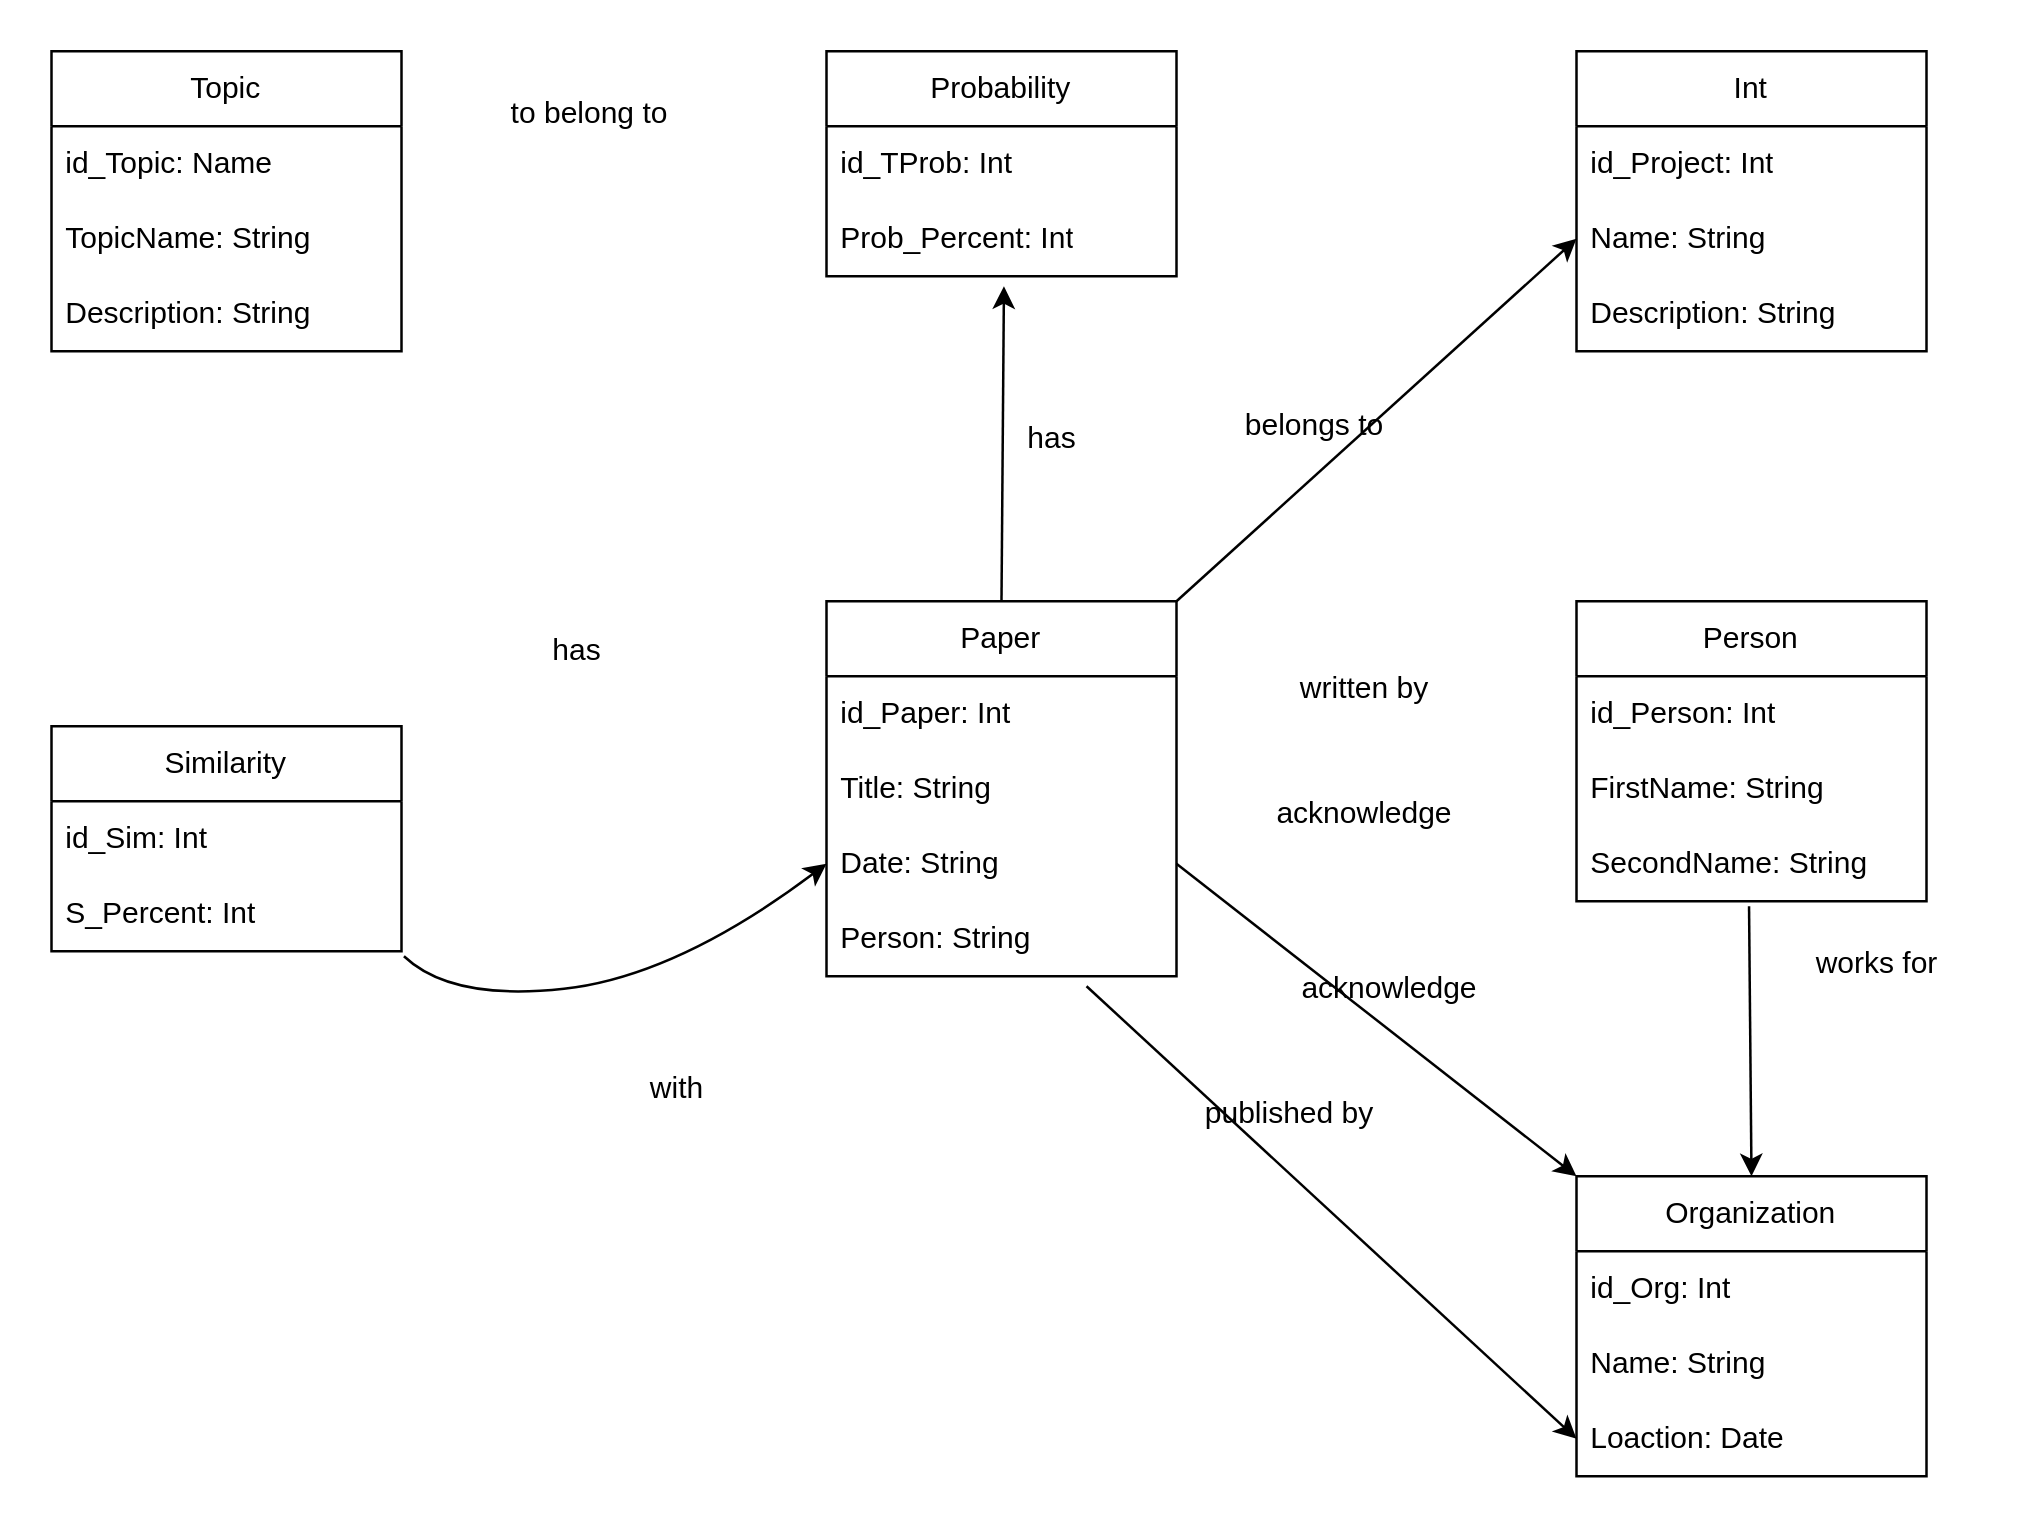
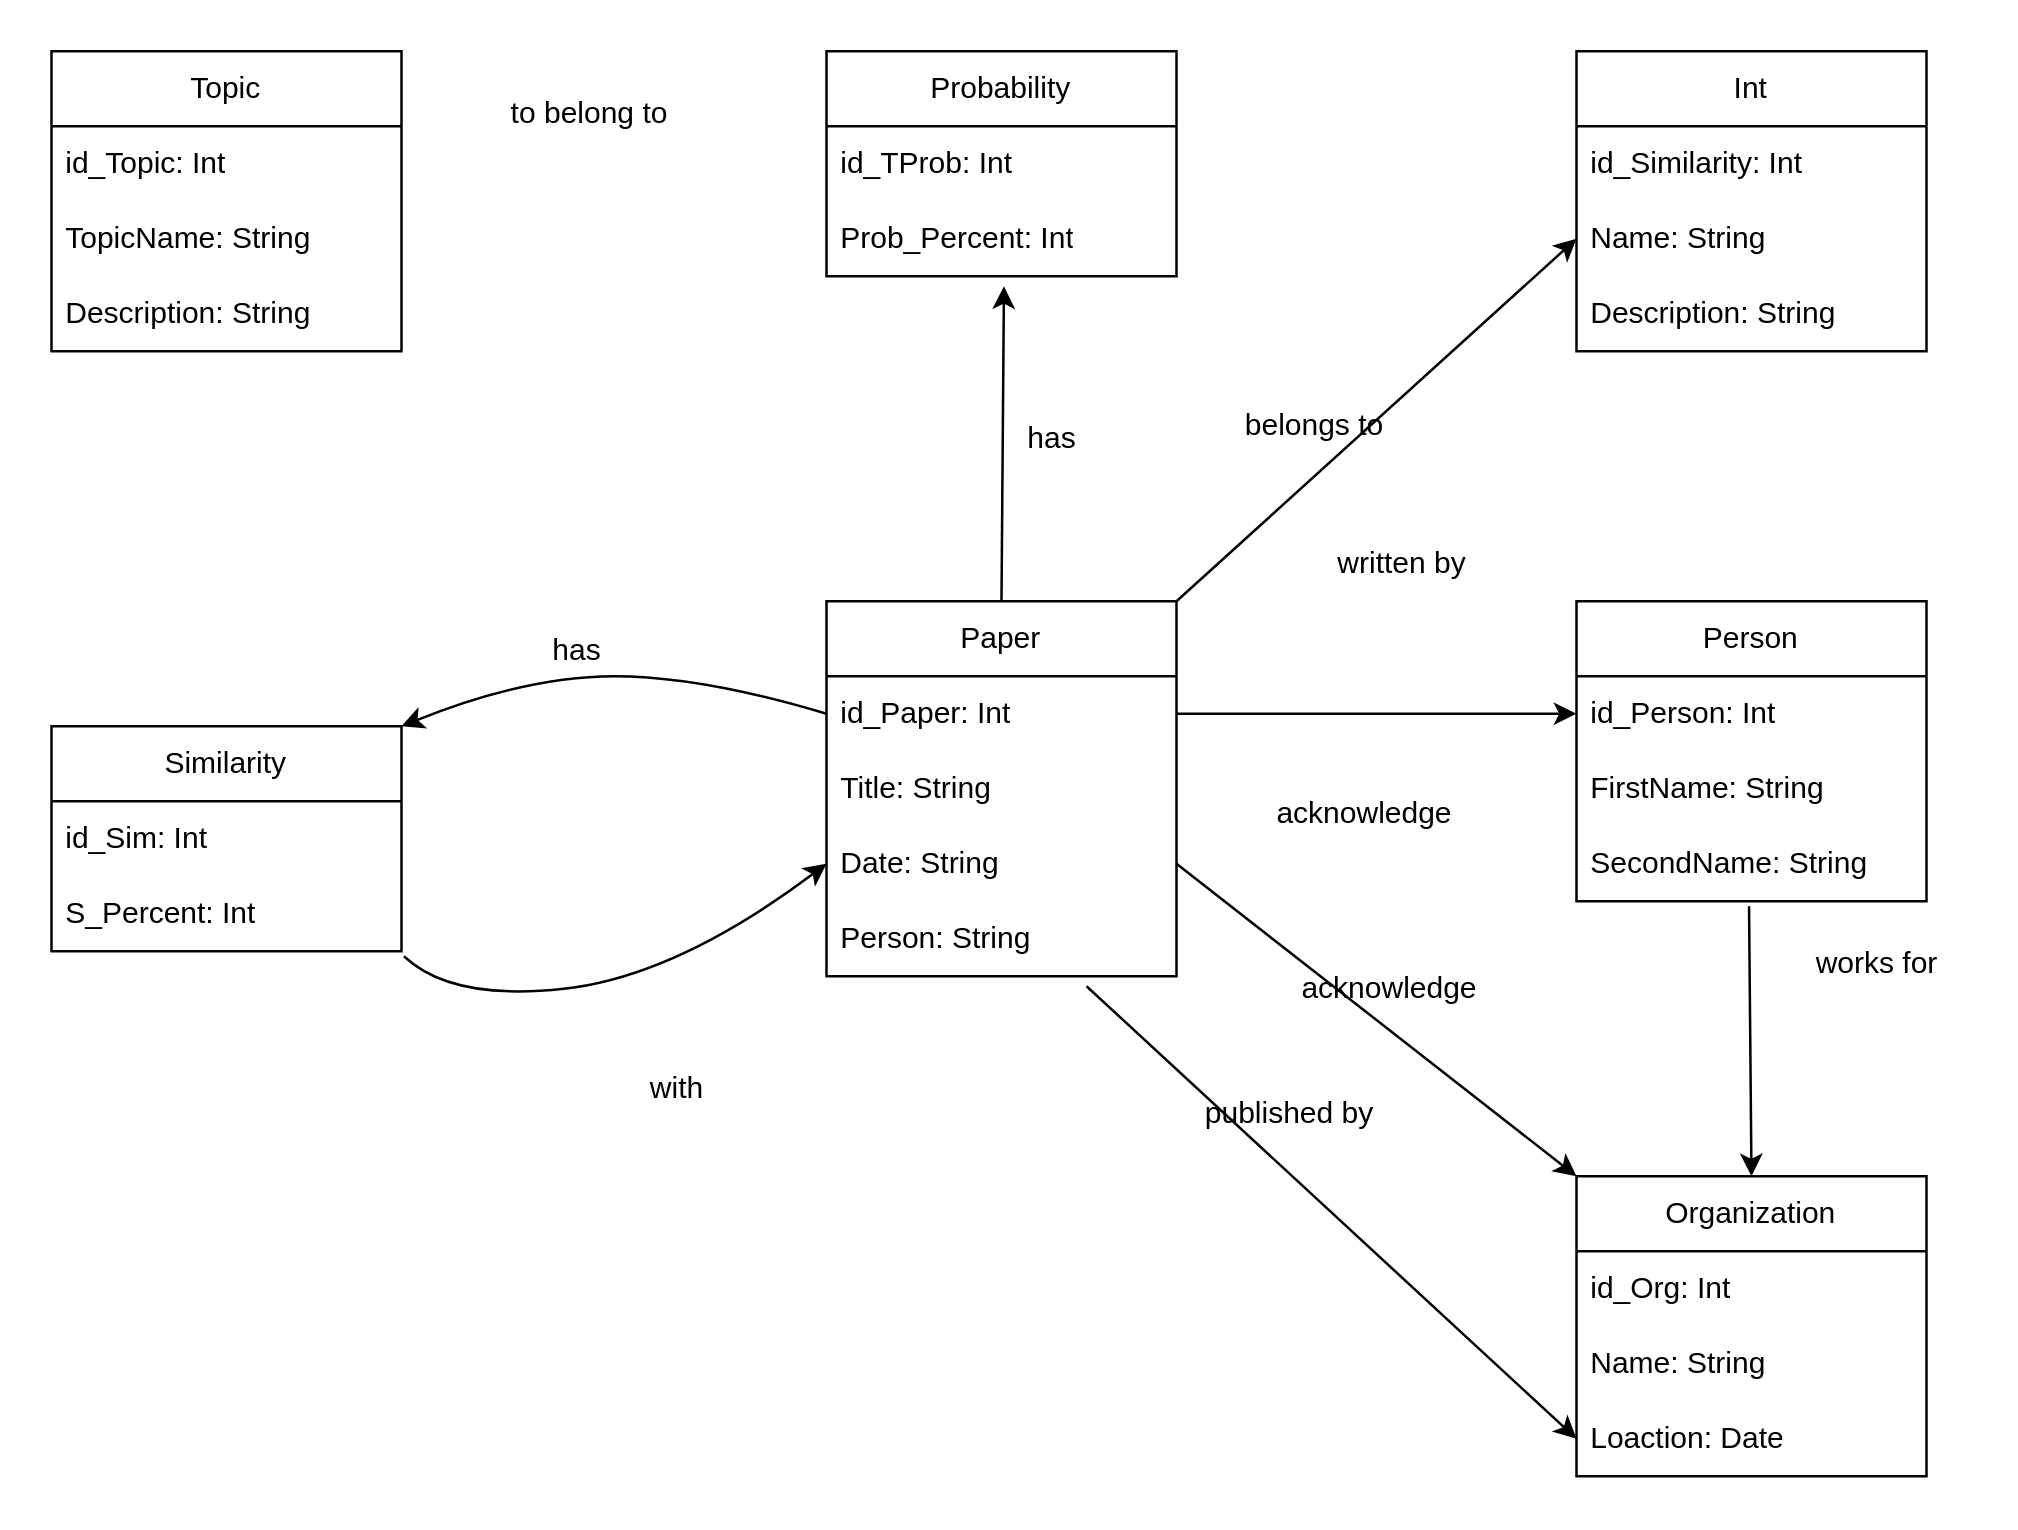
(168, 164) -> (160, 164)
(1706, 164) -> (1715, 164)
none -> (619, 676)
(1364, 689) -> (1401, 564)
none -> (1370, 714)
